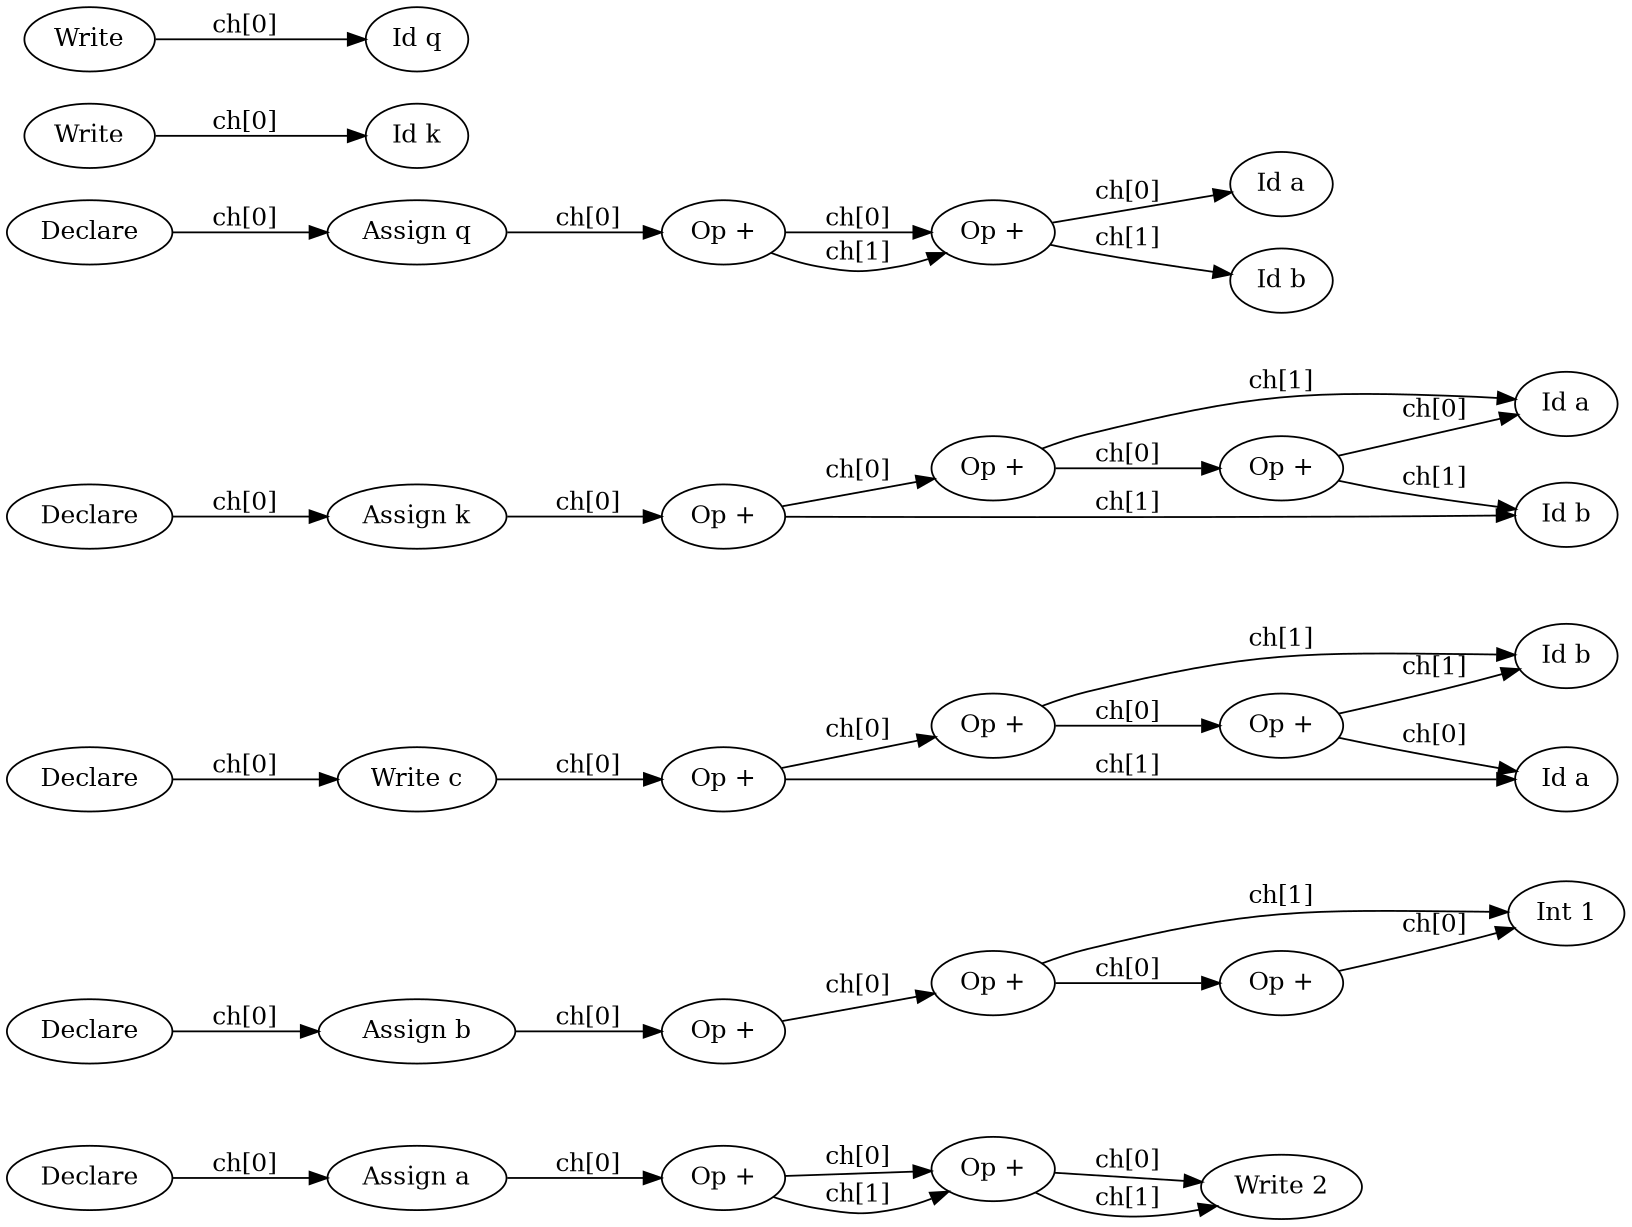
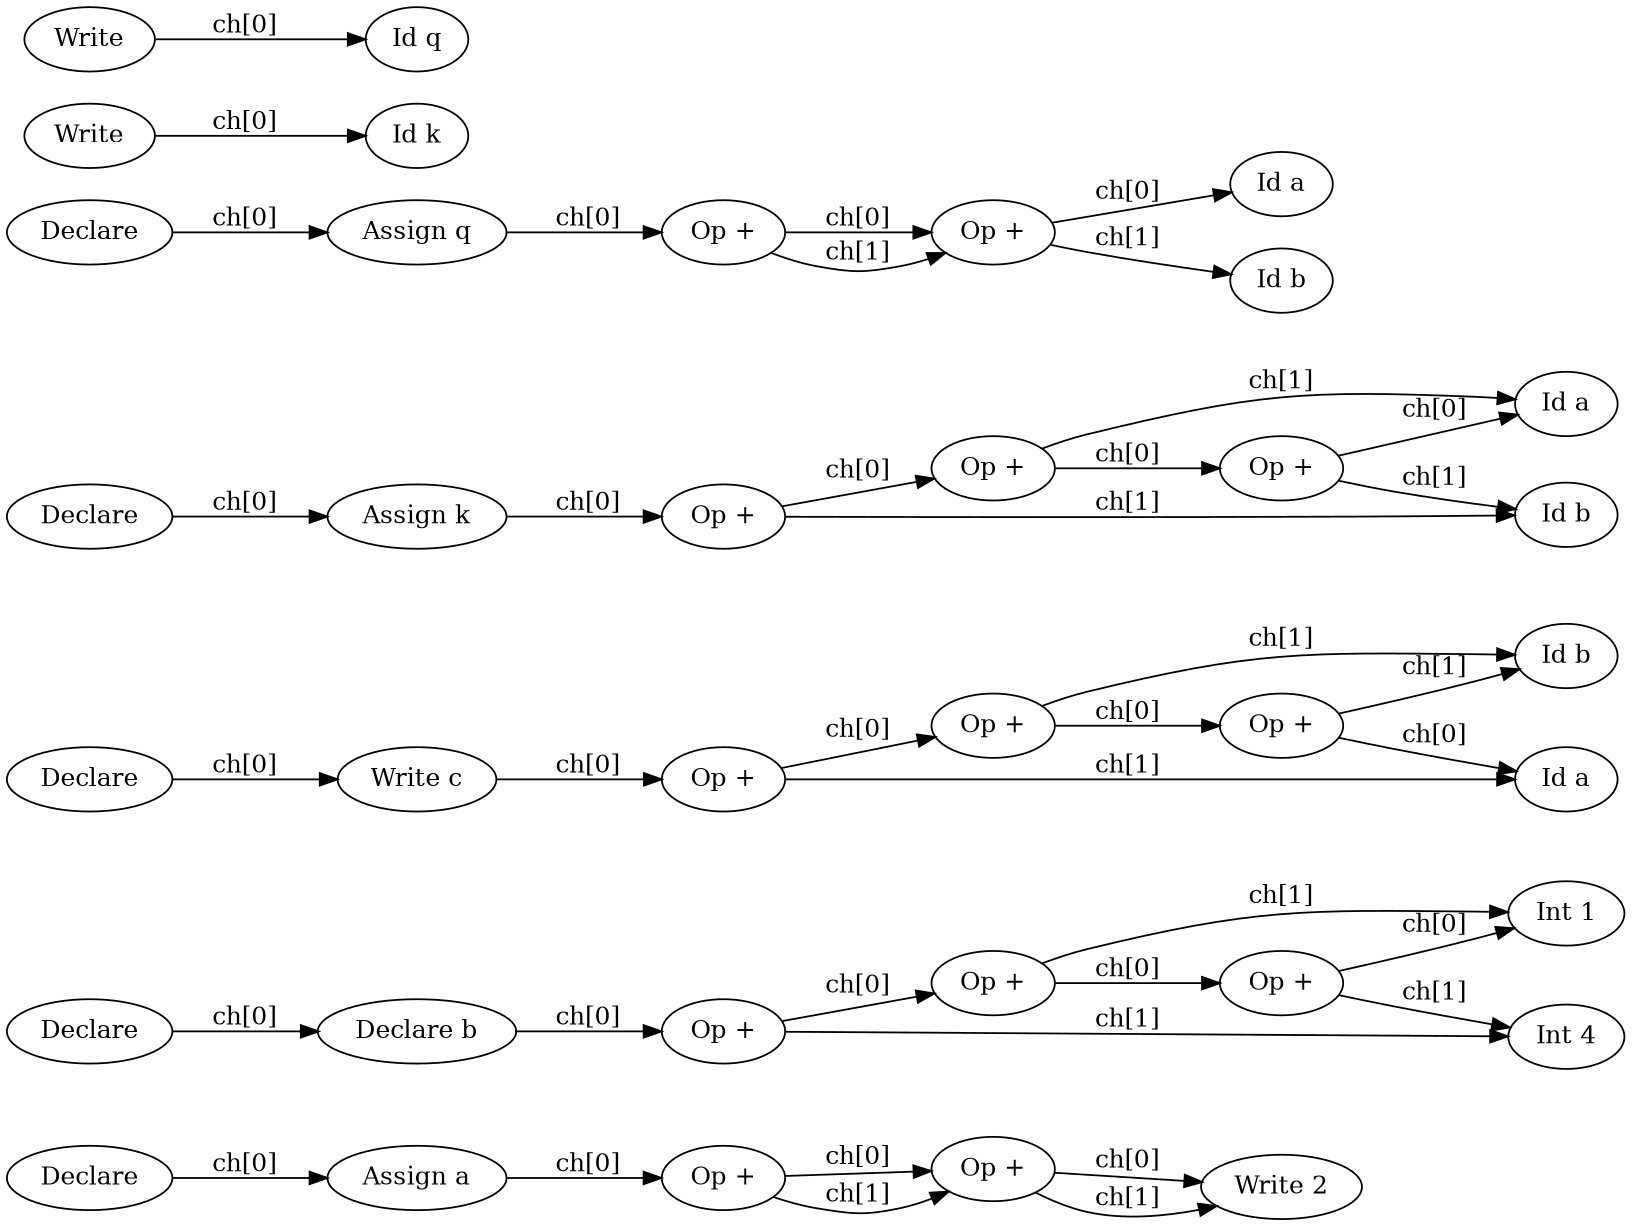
(417, 1031) -> (417, 1031)
none -> (1566, 1037)
